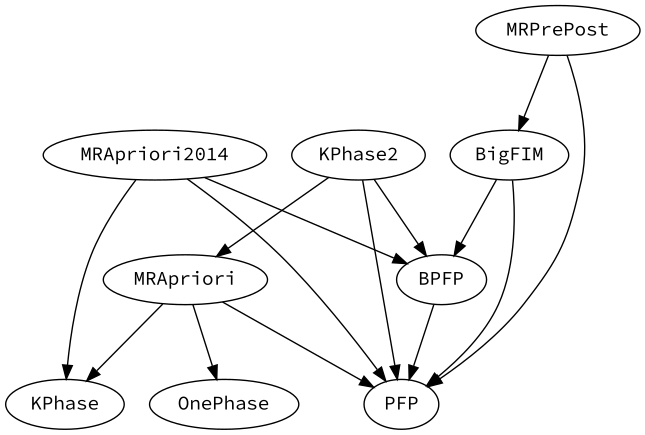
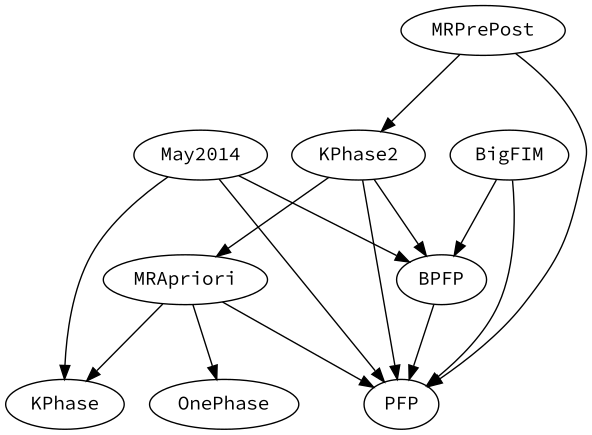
(536, 86) -> (426, 88)
(155, 155) -> (201, 155)
